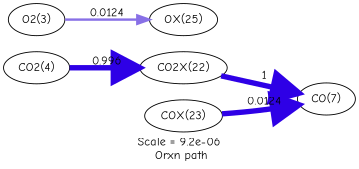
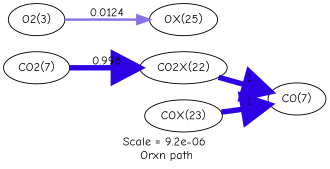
(37, 68) -> (37, 68)
(262, 101) -> (248, 101)
